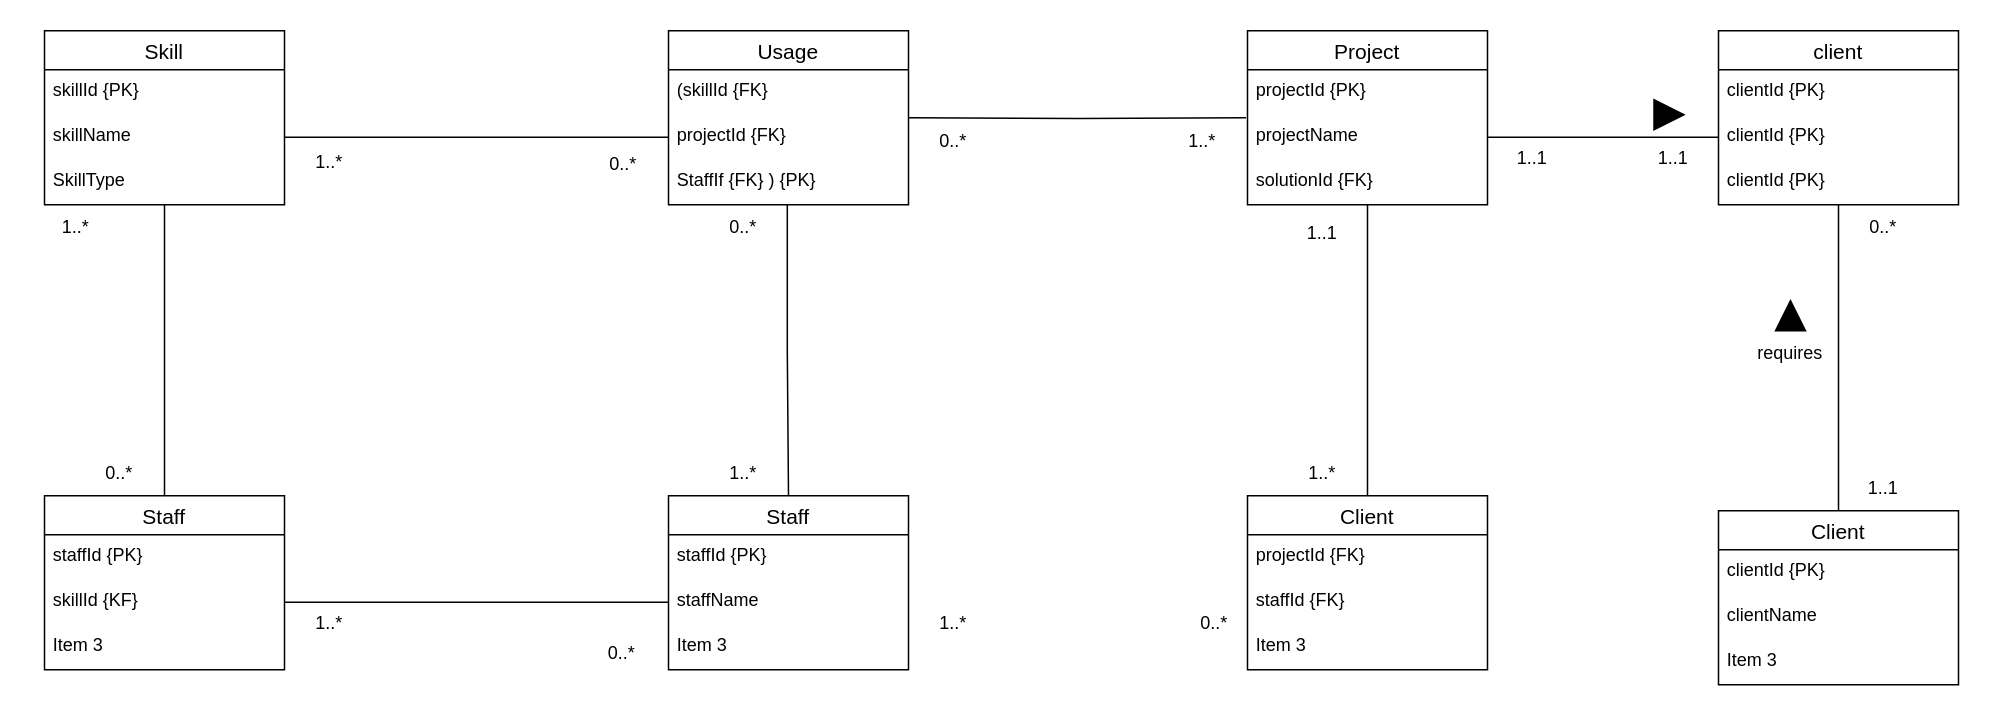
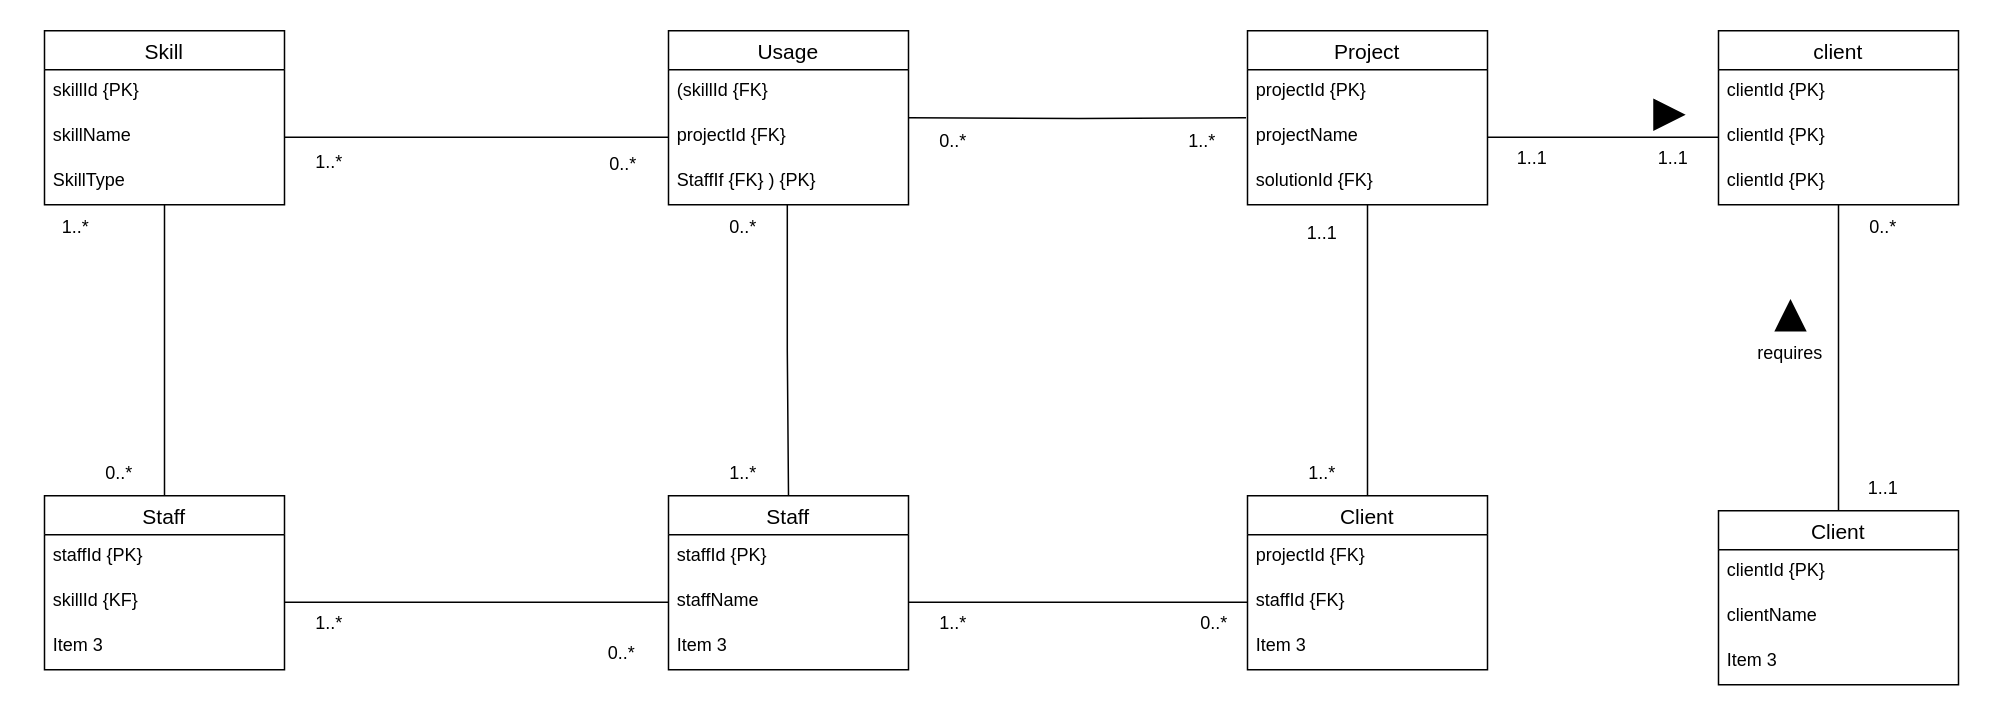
none -> (1078, 602)
